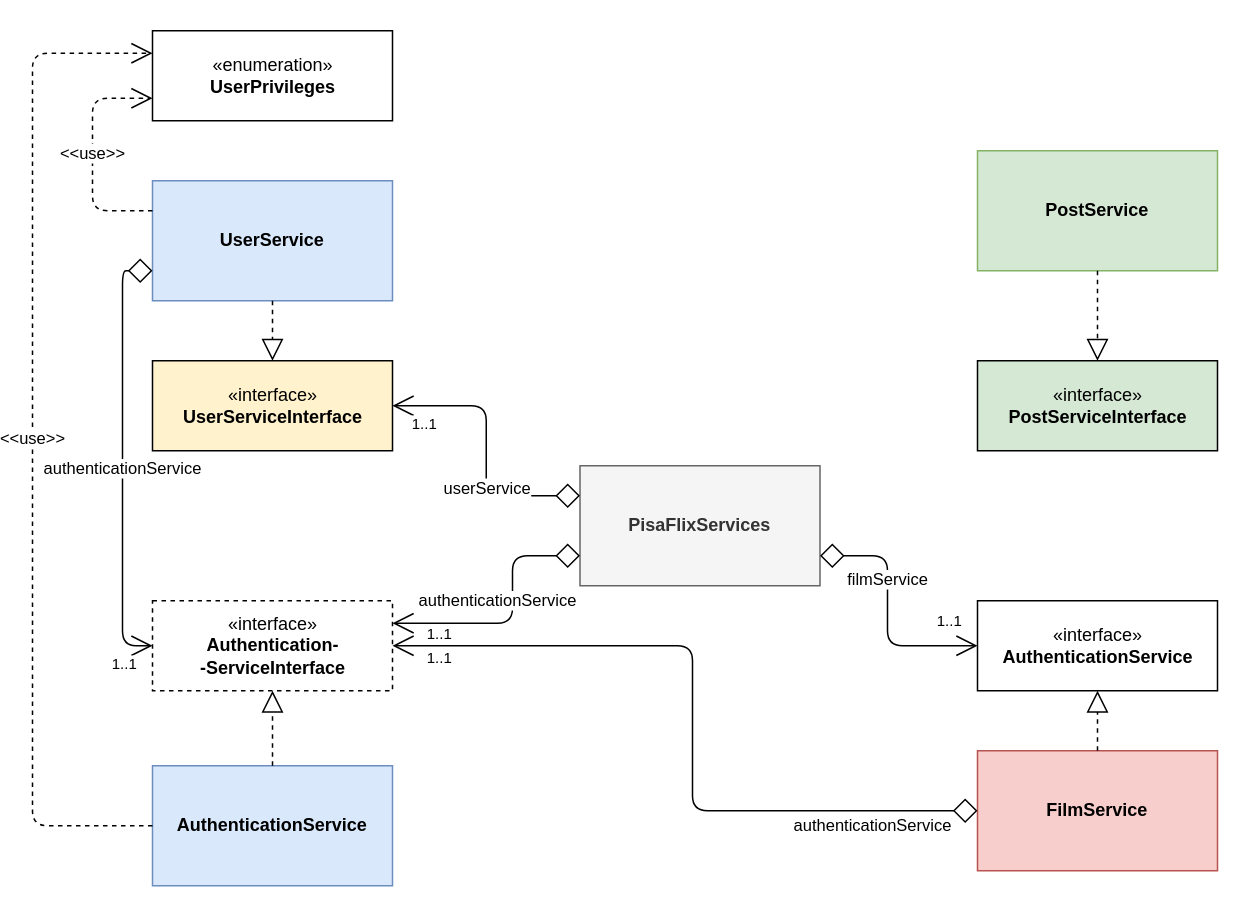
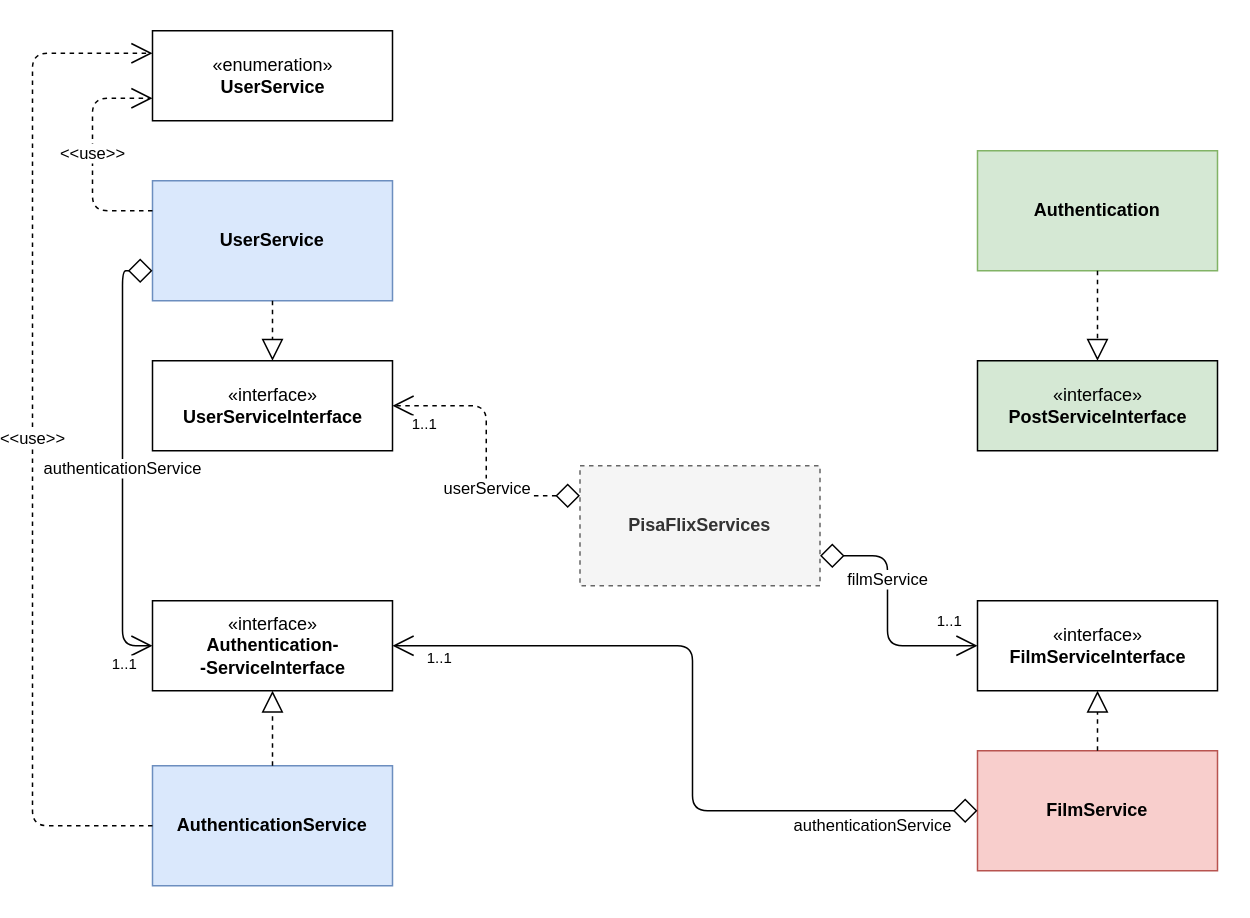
(273, 76) -> (273, 76)
(1030, 162) -> (1043, 162)
(272, 406) -> (272, 406)
(474, 406) -> (474, 406)
(700, 526) -> (700, 526)
(500, 623) -> none
(272, 646) -> (272, 646)
(1098, 646) -> (1098, 646)
